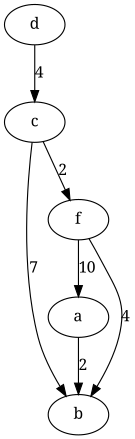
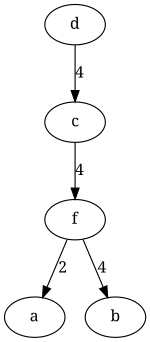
(63, 171) -> (80, 171)
(28, 267) -> none
(87, 268) -> (63, 268)
(78, 360) -> none
